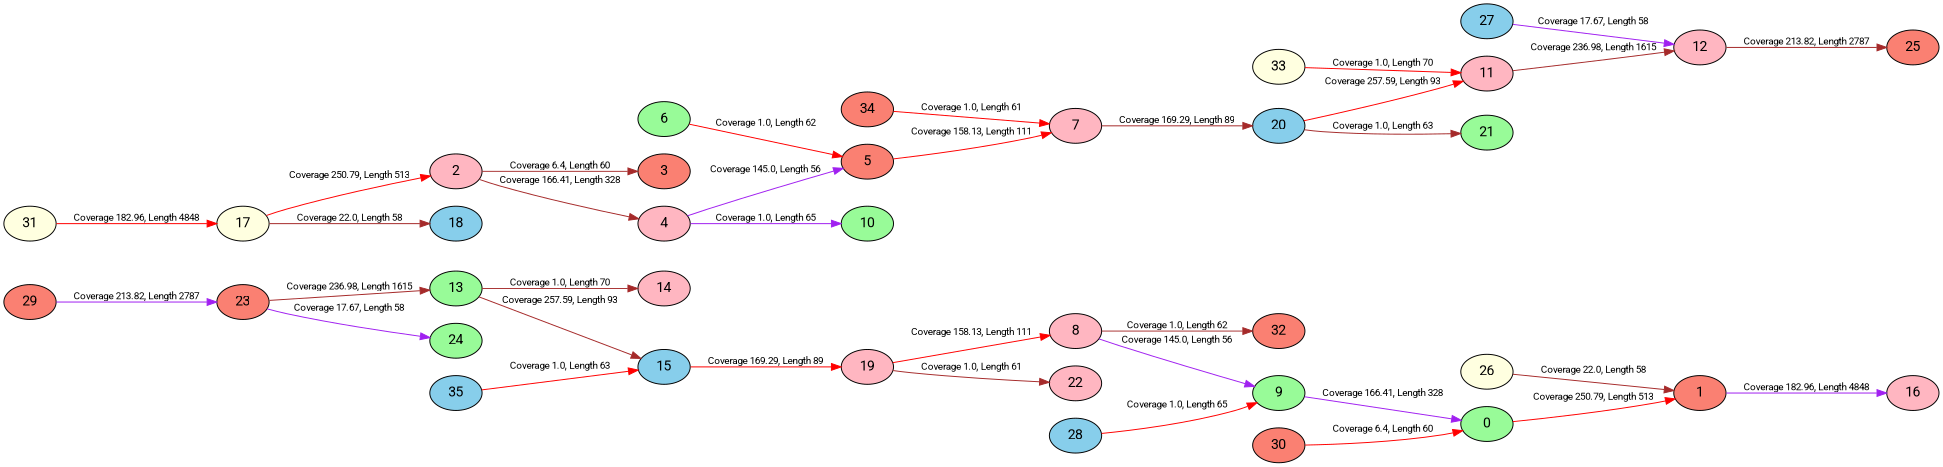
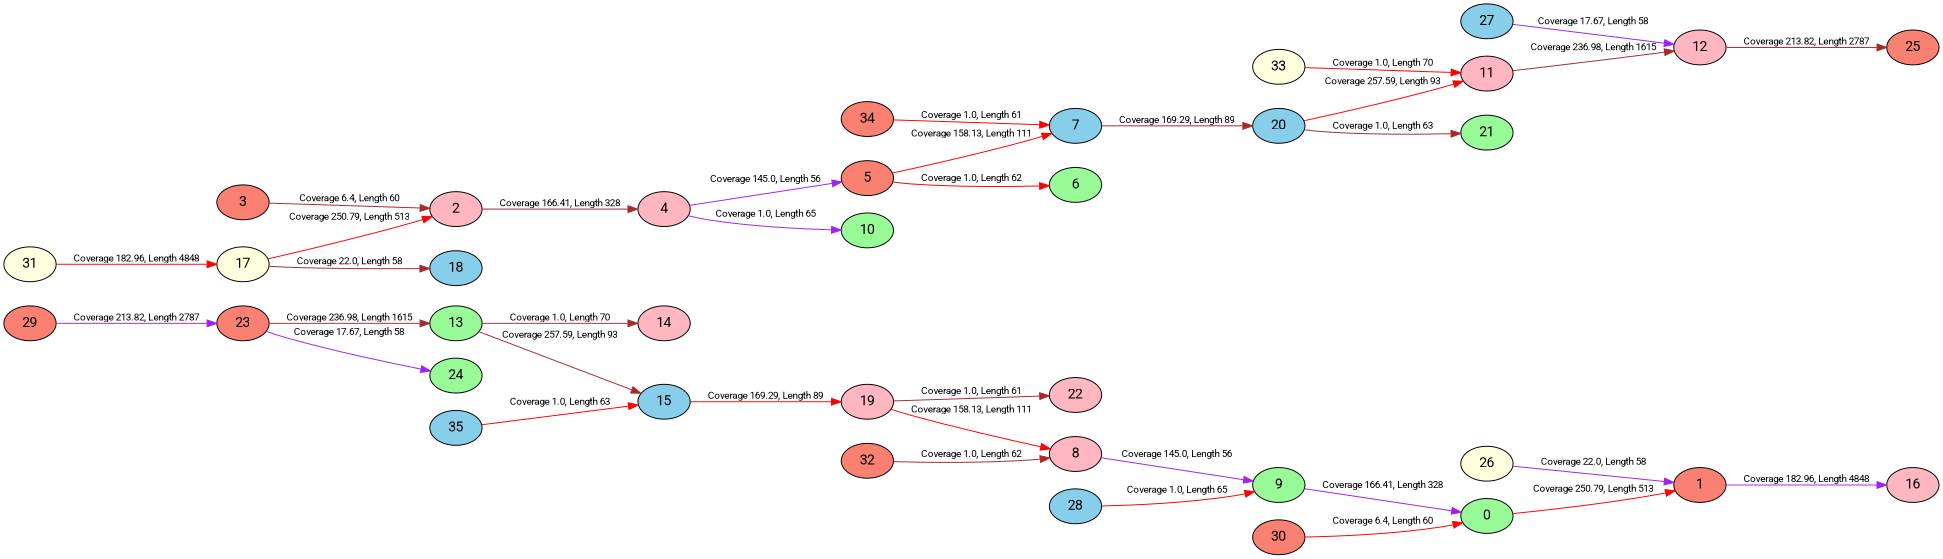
(1076, 126) -> (1076, 126)
(761, 139) -> (966, 186)
(555, 171) -> (345, 206)
(1172, 331) -> (967, 462)
(1589, 382) -> (1589, 474)
